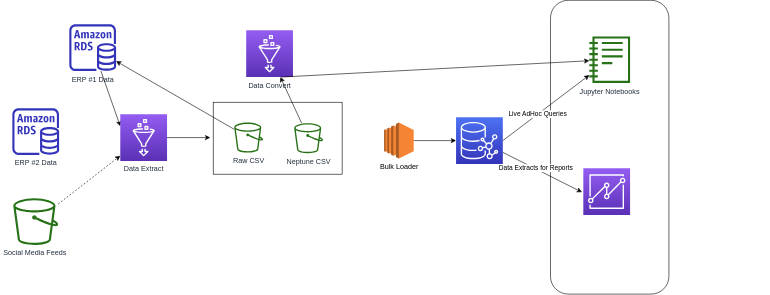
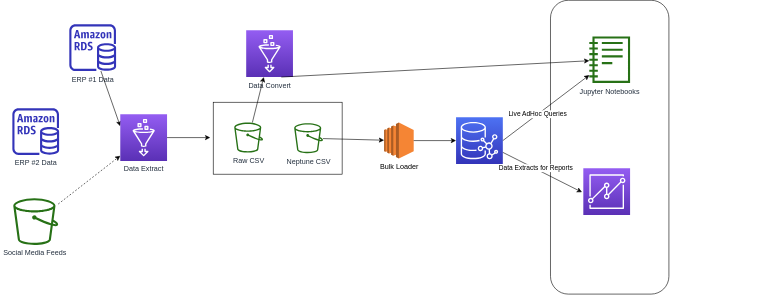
(175, 95) -> (257, 103)
(292, 101) -> (357, 140)
